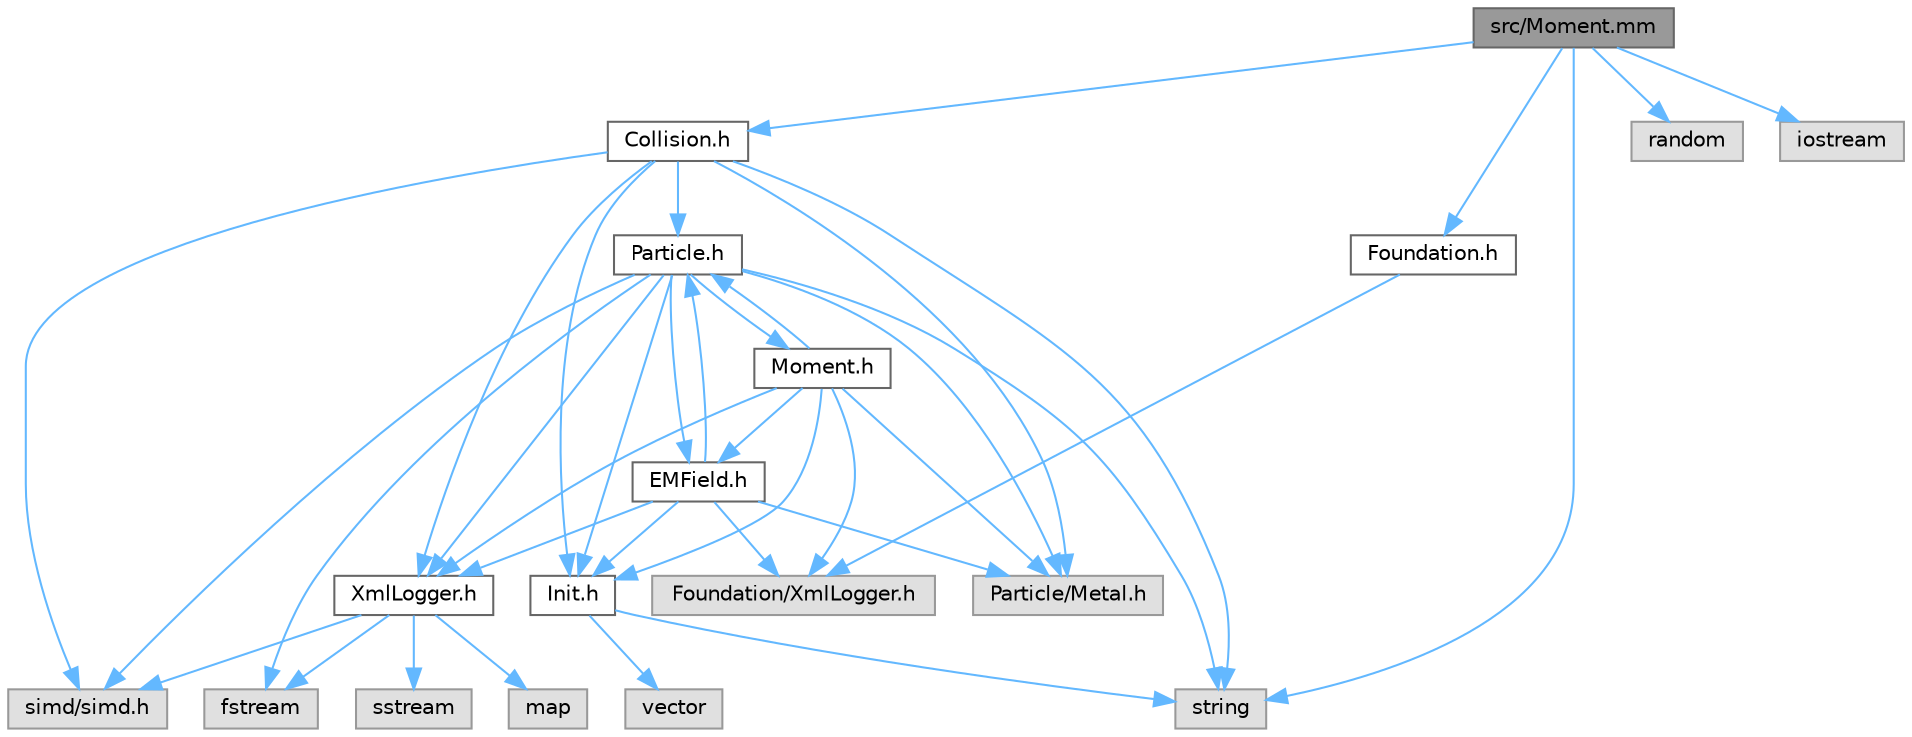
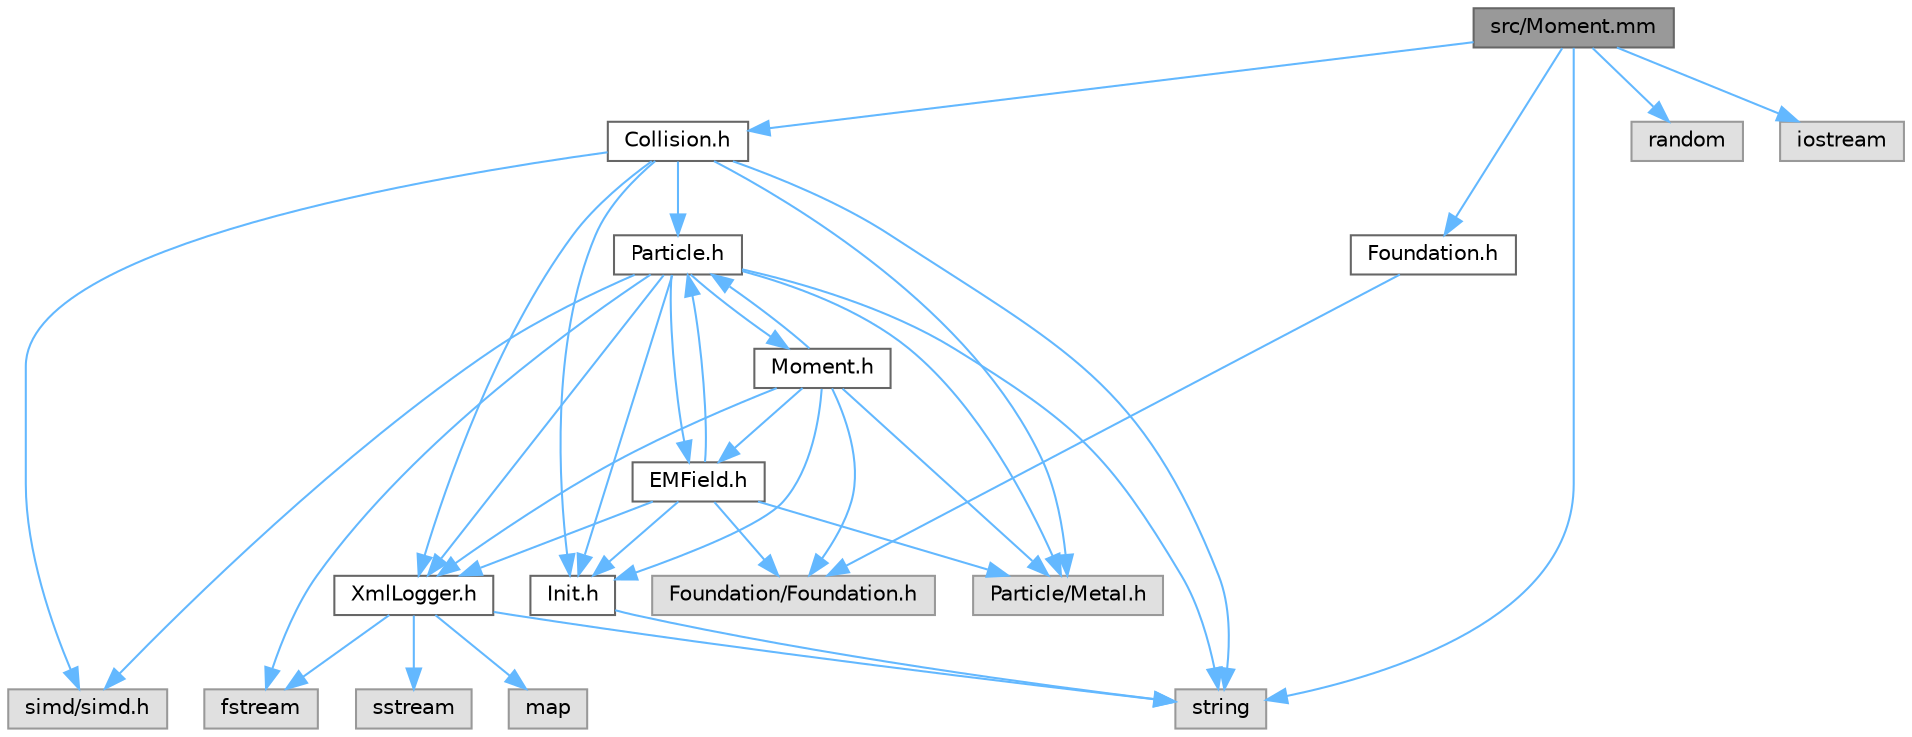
(794, 595) -> (794, 595)
(261, 649) -> (708, 643)
(674, 709) -> none
